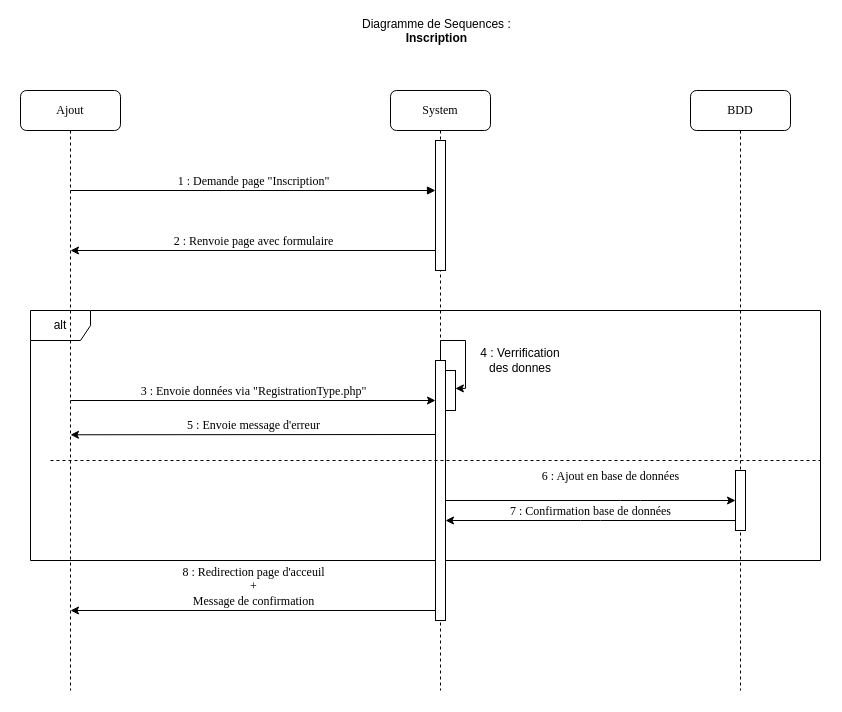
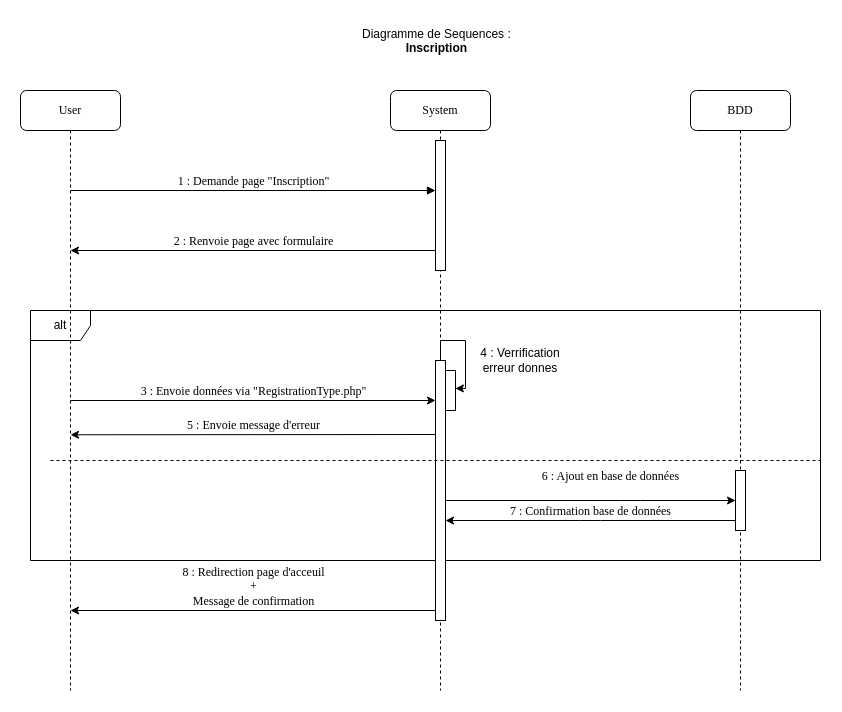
(451, 31) -> (451, 41)
(71, 111) -> (71, 111)
(521, 361) -> (521, 361)
